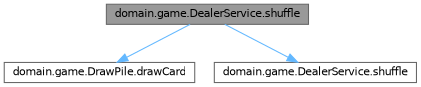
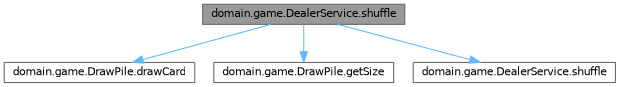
none -> (304, 72)
